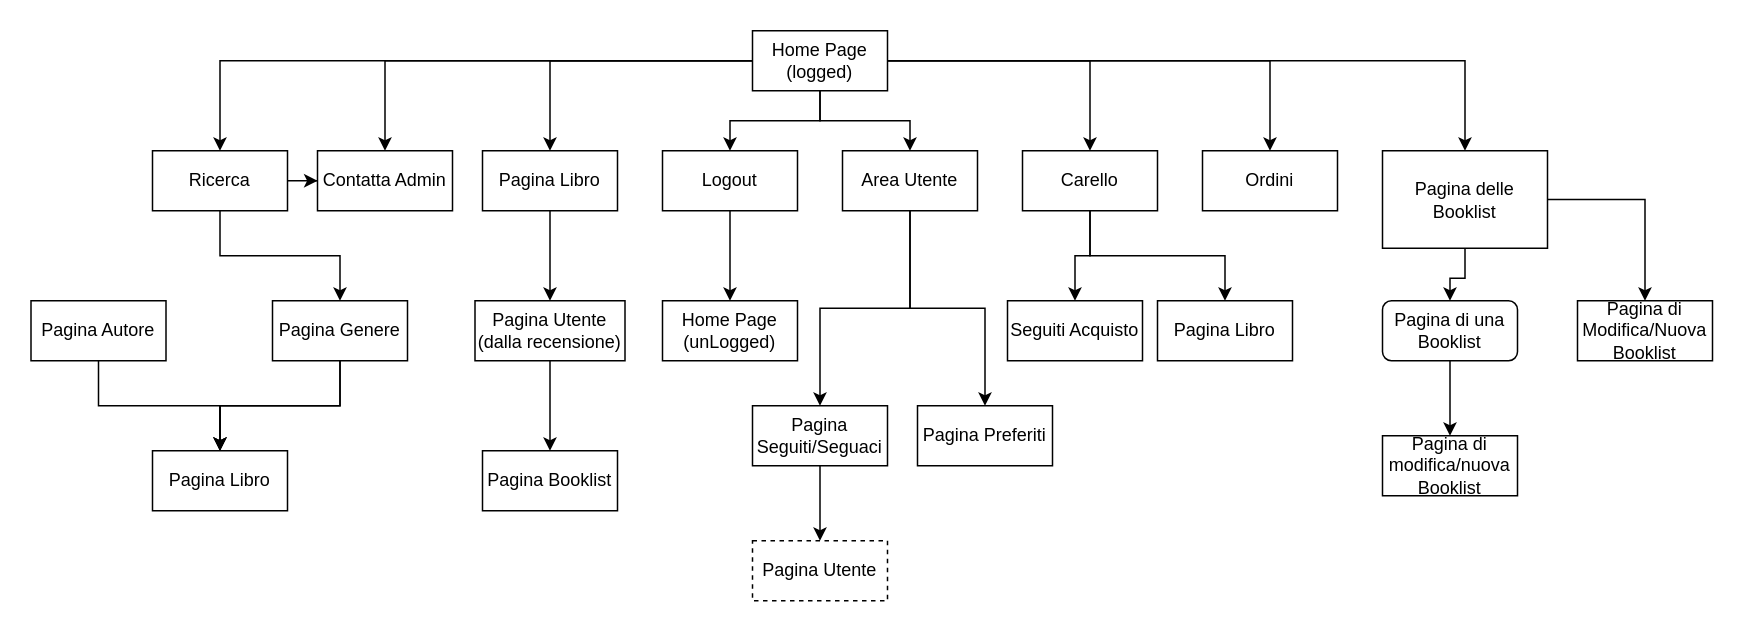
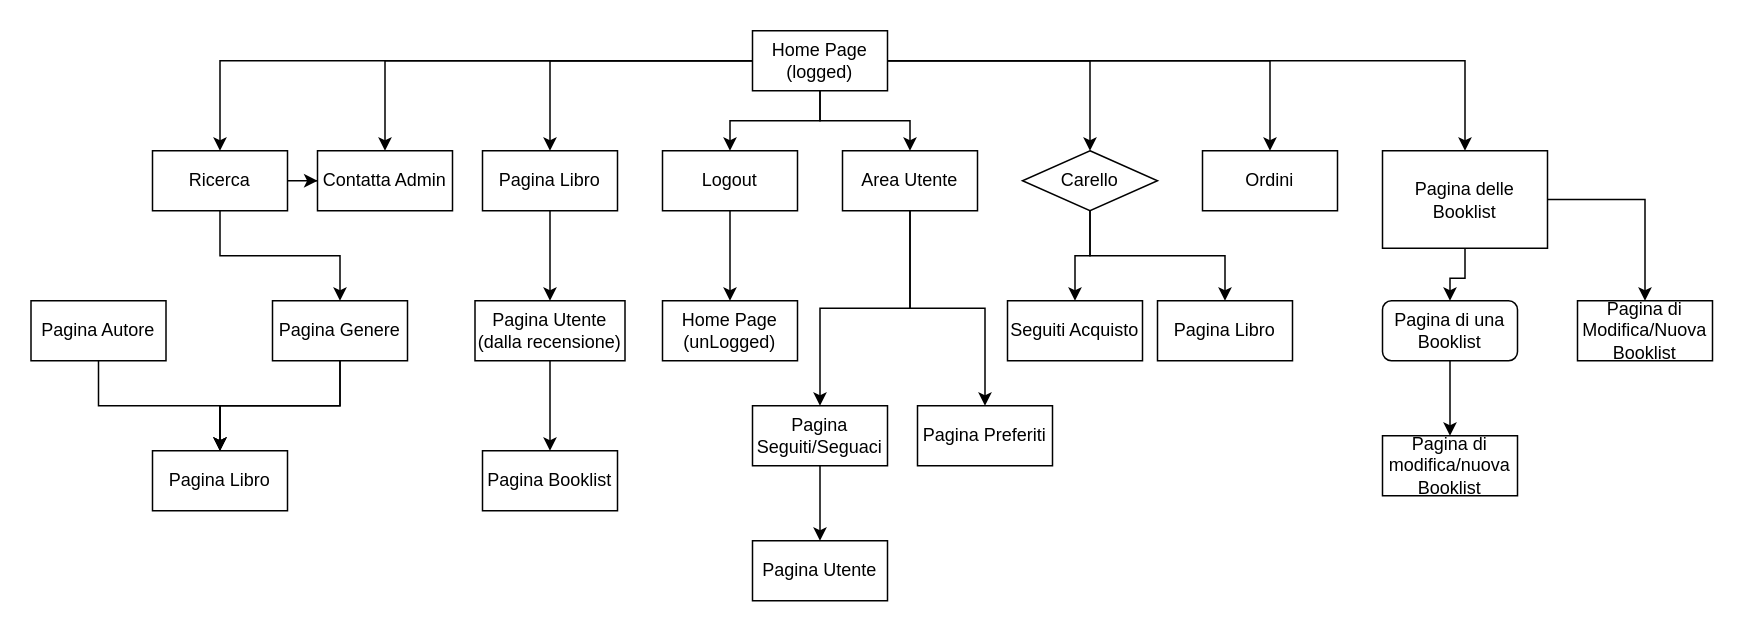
(1090, 181) -> (1090, 181)
(820, 571) -> (820, 571)
